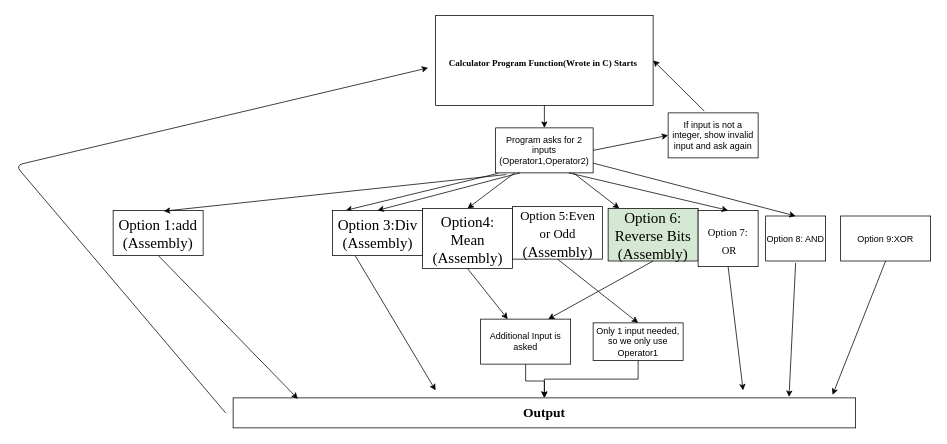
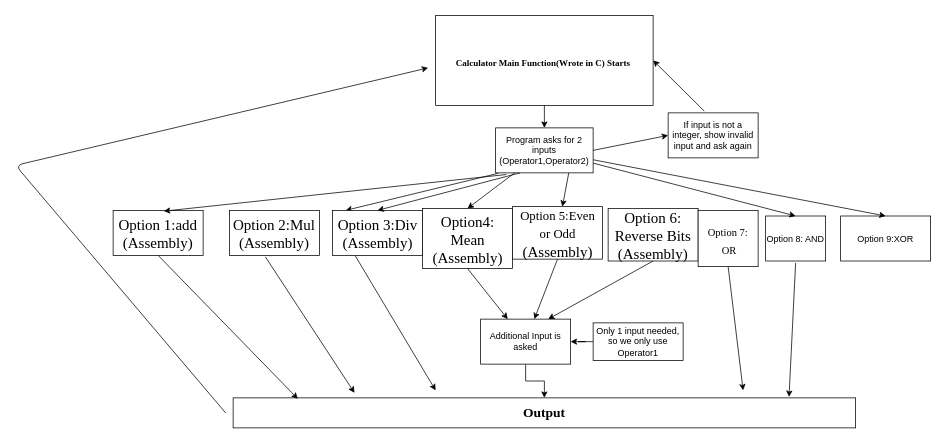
(544, 60) -> (544, 60)
(596, 191) -> (736, 187)
(652, 192) -> (566, 187)
none -> (274, 233)
(653, 235) -> (653, 235)
(596, 290) -> (547, 286)
none -> (308, 322)
(860, 325) -> none
(601, 379) -> (579, 342)
